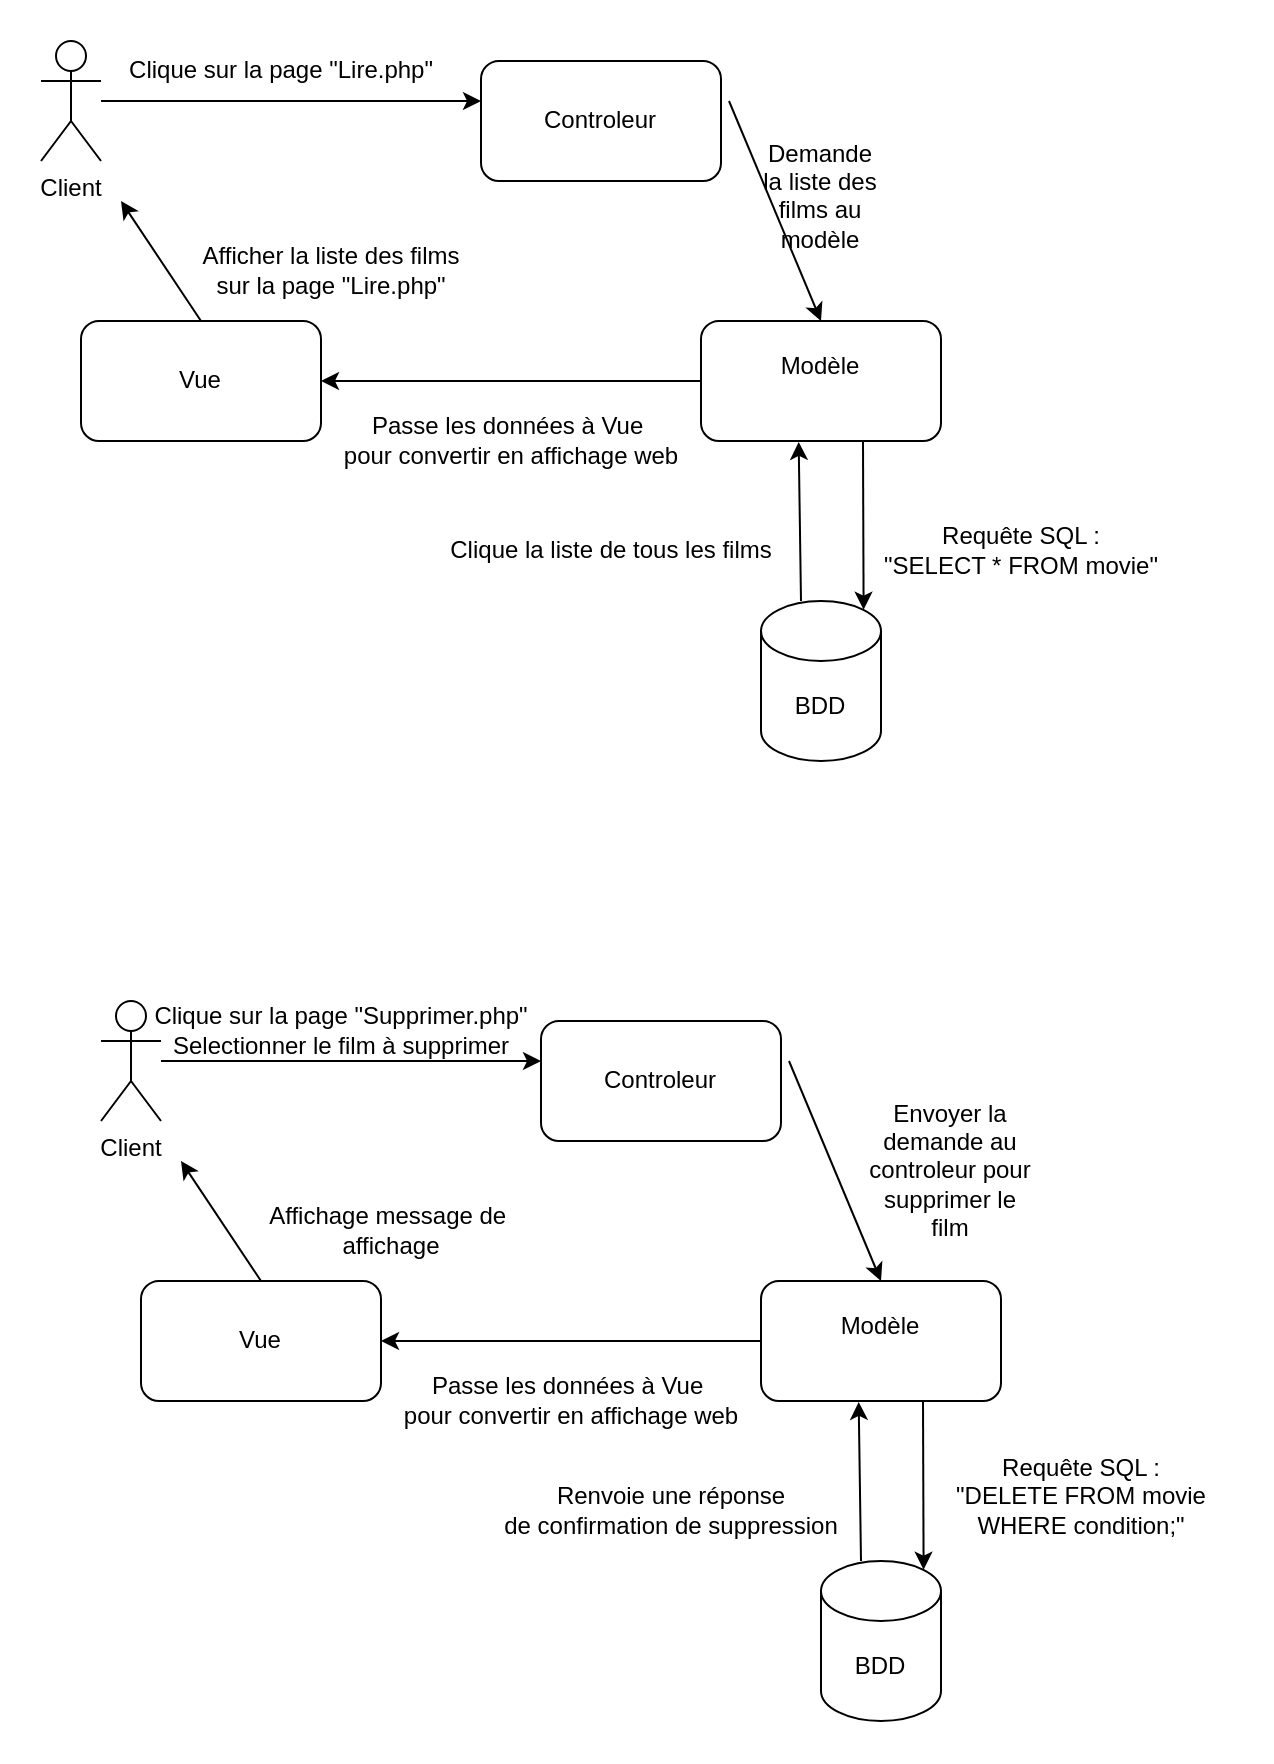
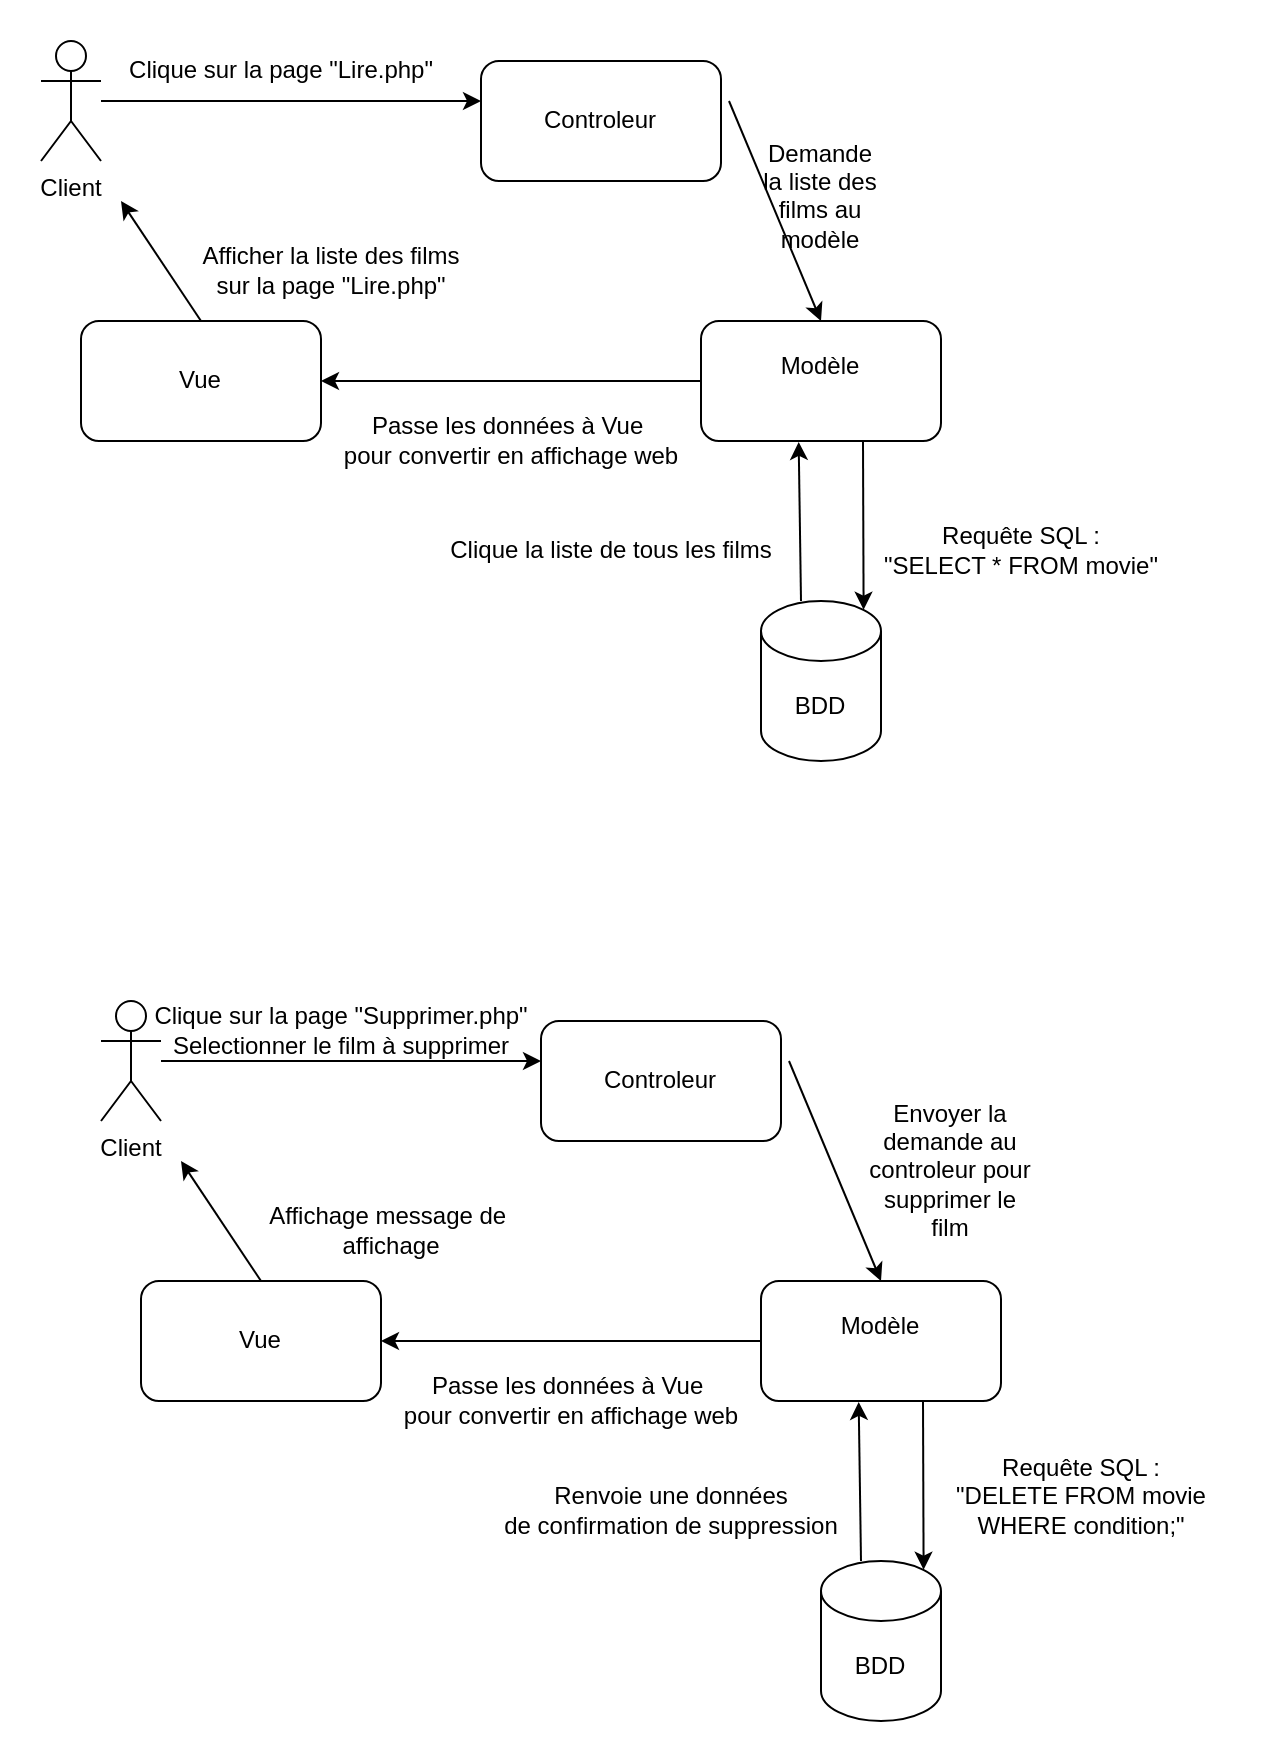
(672, 1511) -> (672, 1511)
